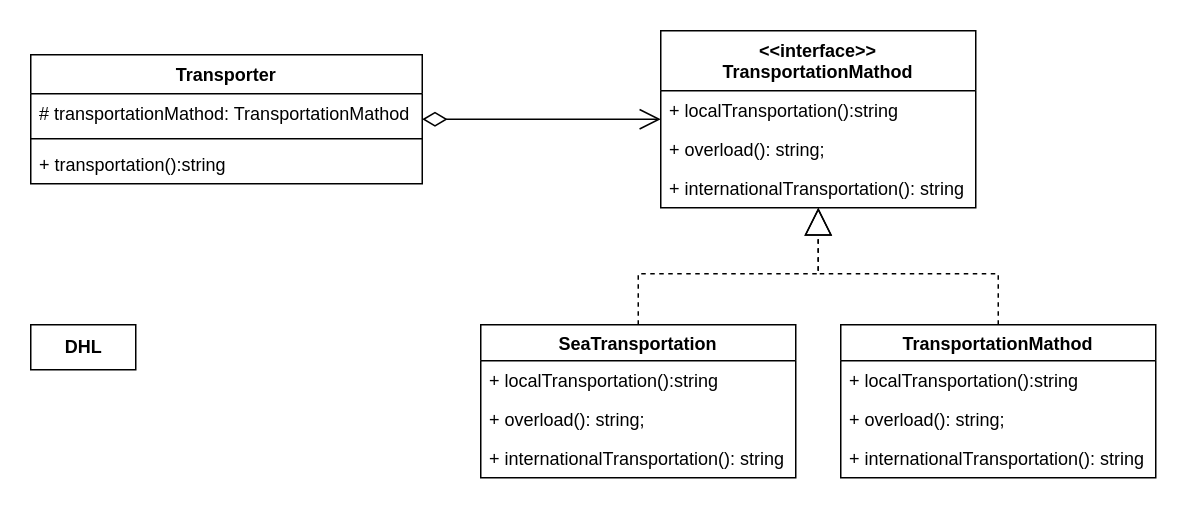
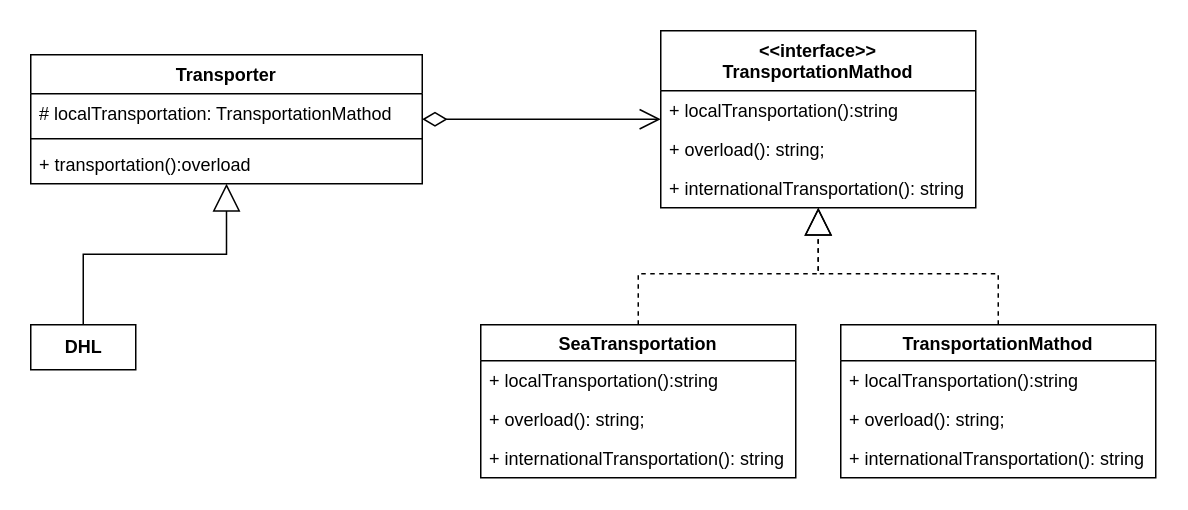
(251, 114) -> (242, 114)
(158, 165) -> (168, 165)
none -> (141, 254)
